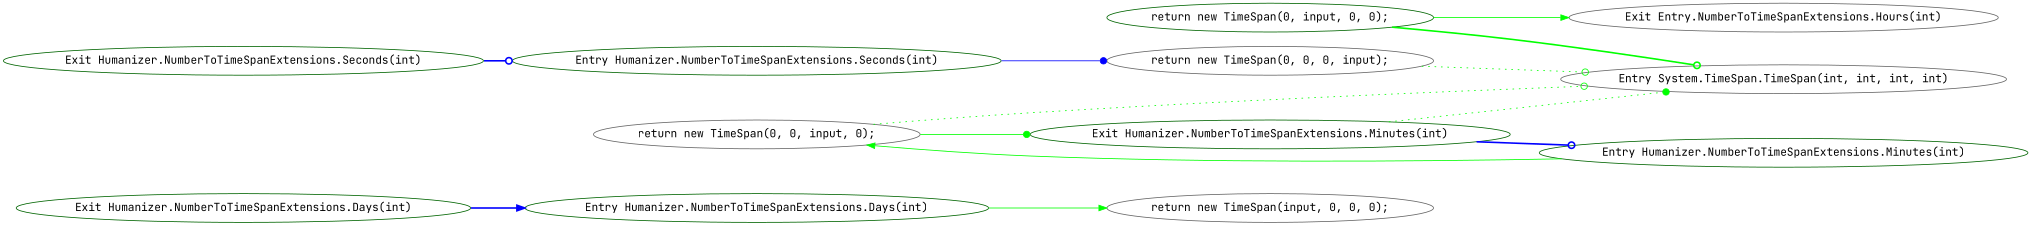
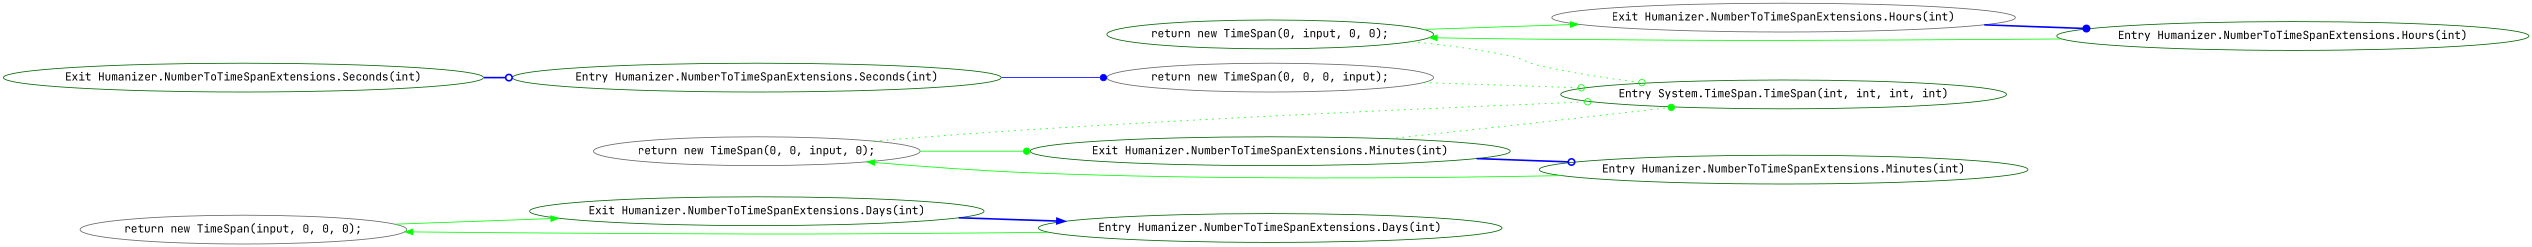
(1784, 18) -> (1784, 18)
none -> (2293, 36)
(1543, 43) -> (1525, 61)
(1784, 79) -> (1784, 94)
none -> (473, 221)
